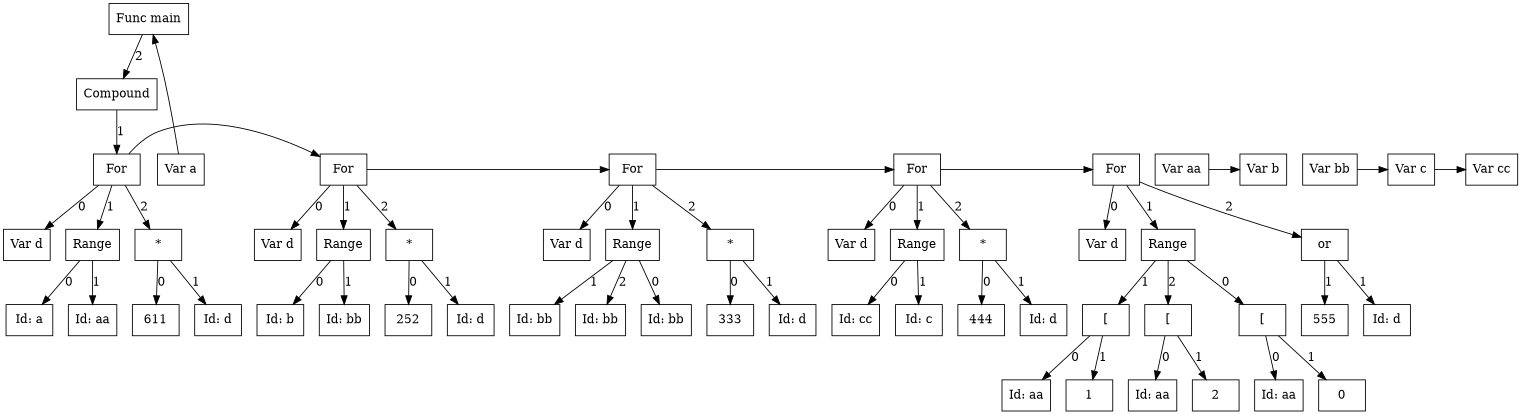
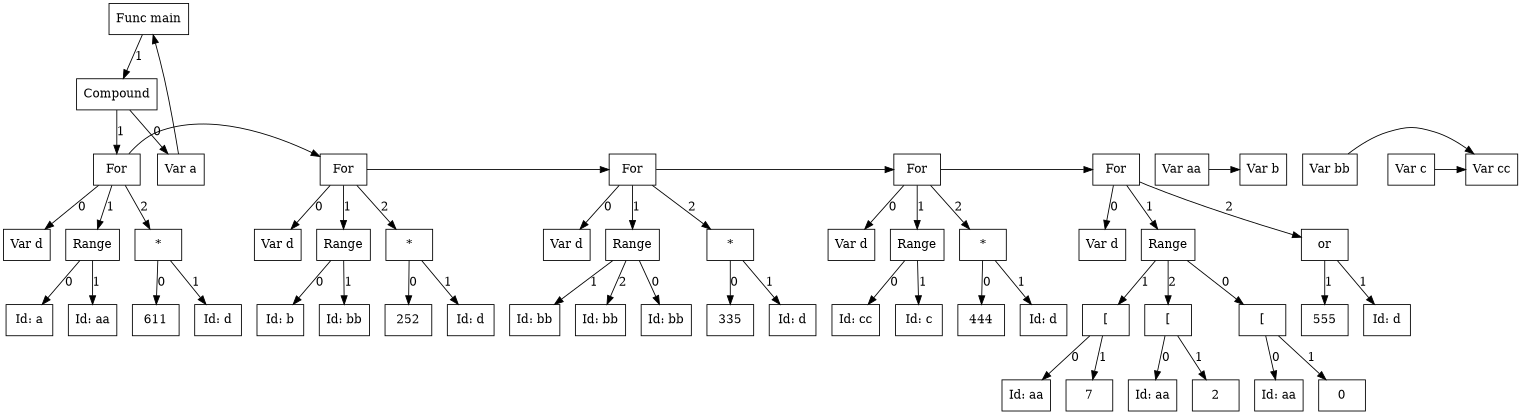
(139, 57) -> (139, 57)
none -> (146, 129)
(1368, 170) -> (1407, 128)
(730, 320) -> (730, 320)
(1089, 395) -> (1089, 395)
